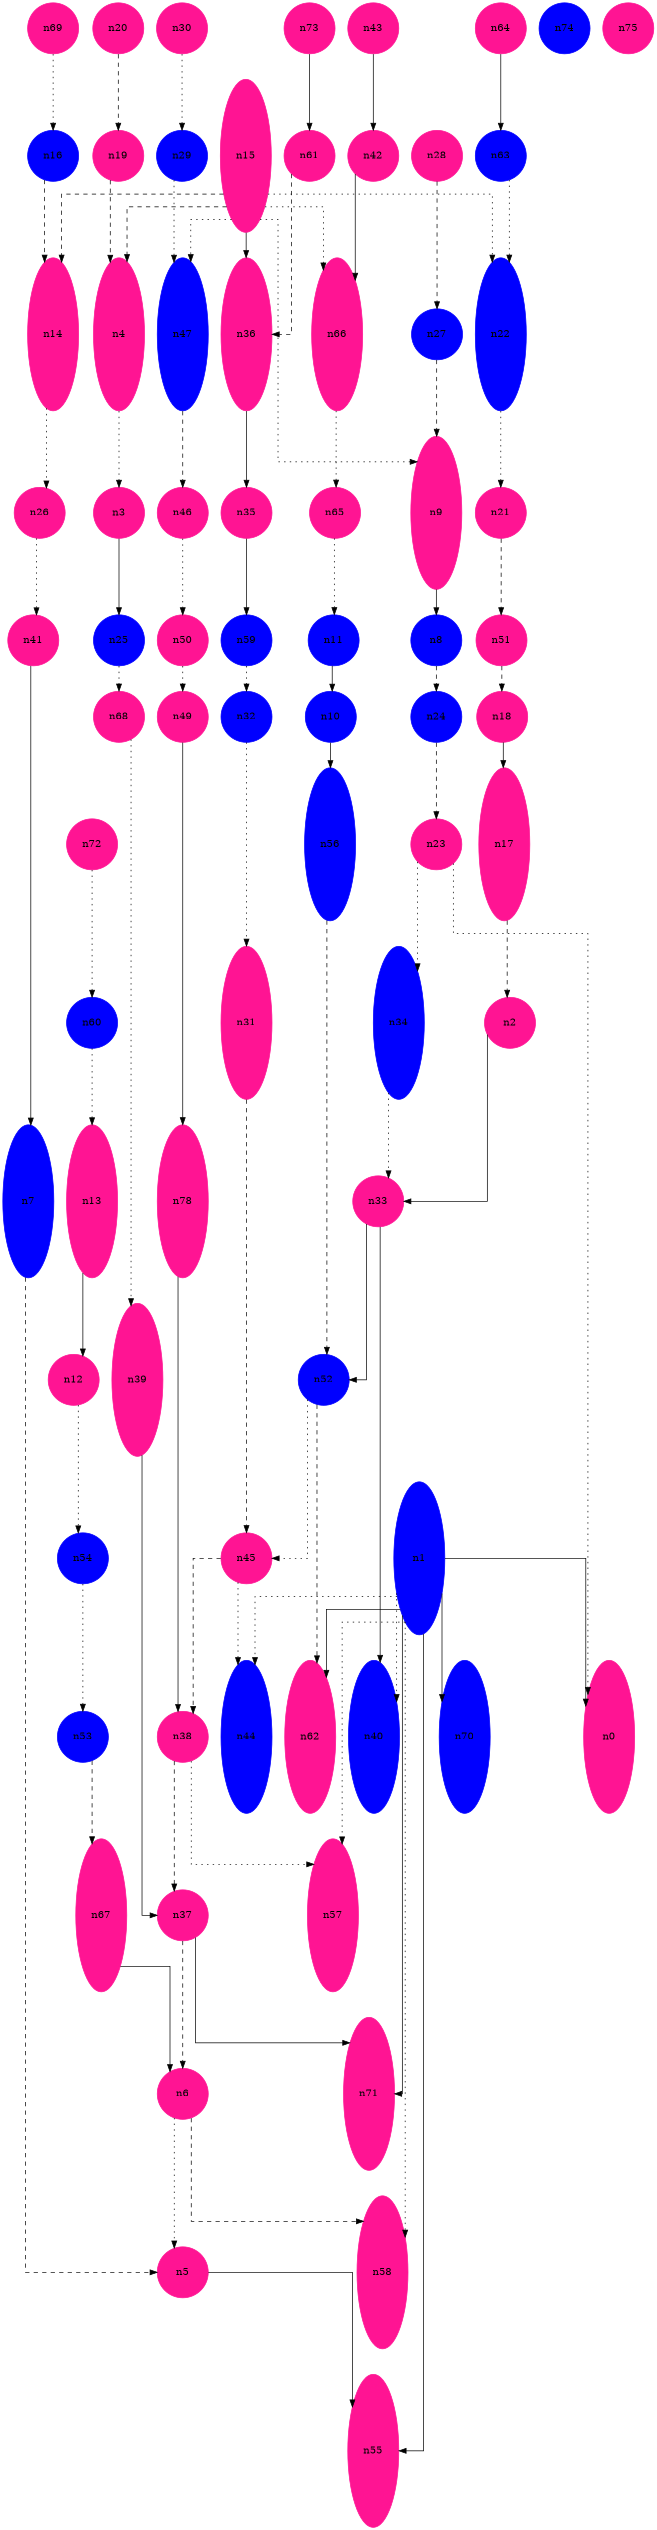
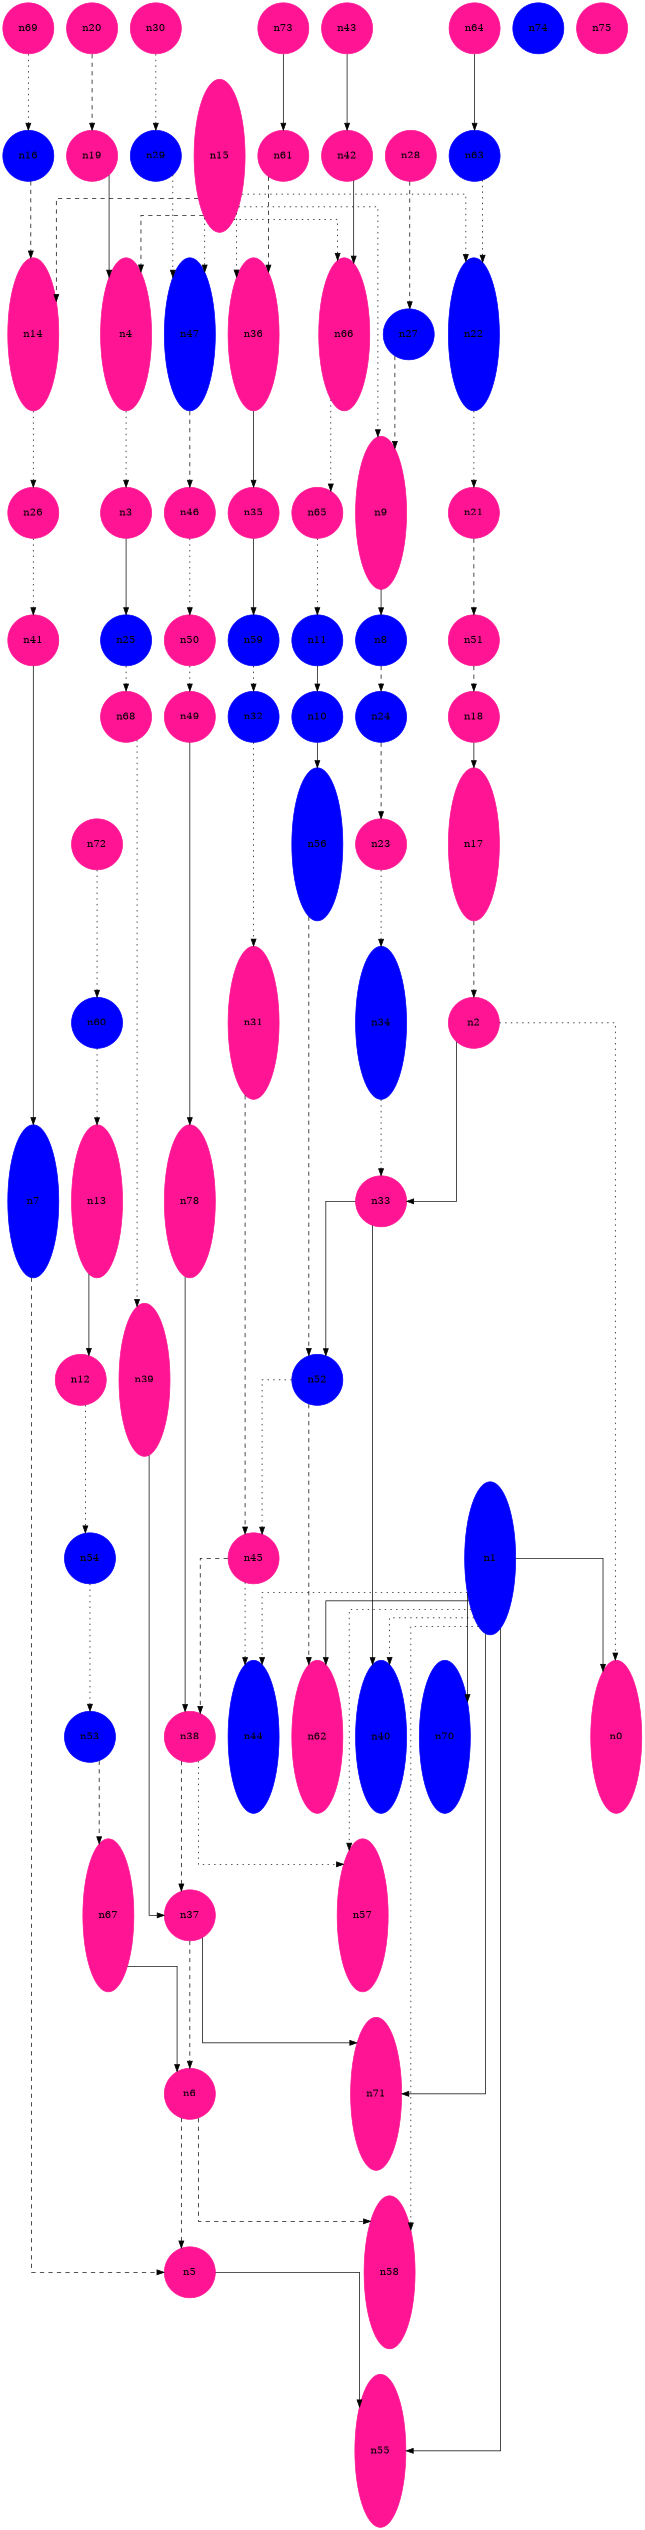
(110, 218) -> (109, 223)
(246, 242) -> (237, 242)
(588, 1208) -> (615, 1280)
(174, 2179) -> (181, 2179)
